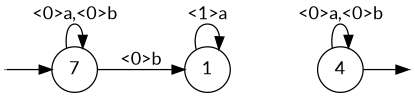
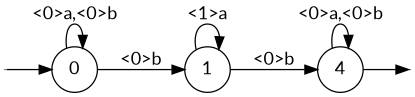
(75, 70) -> (75, 70)
none -> (267, 70)
